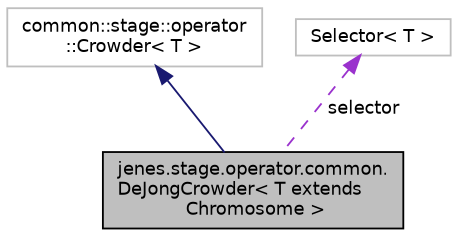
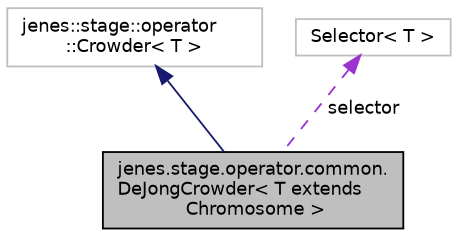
(135, 37) -> (135, 37)
